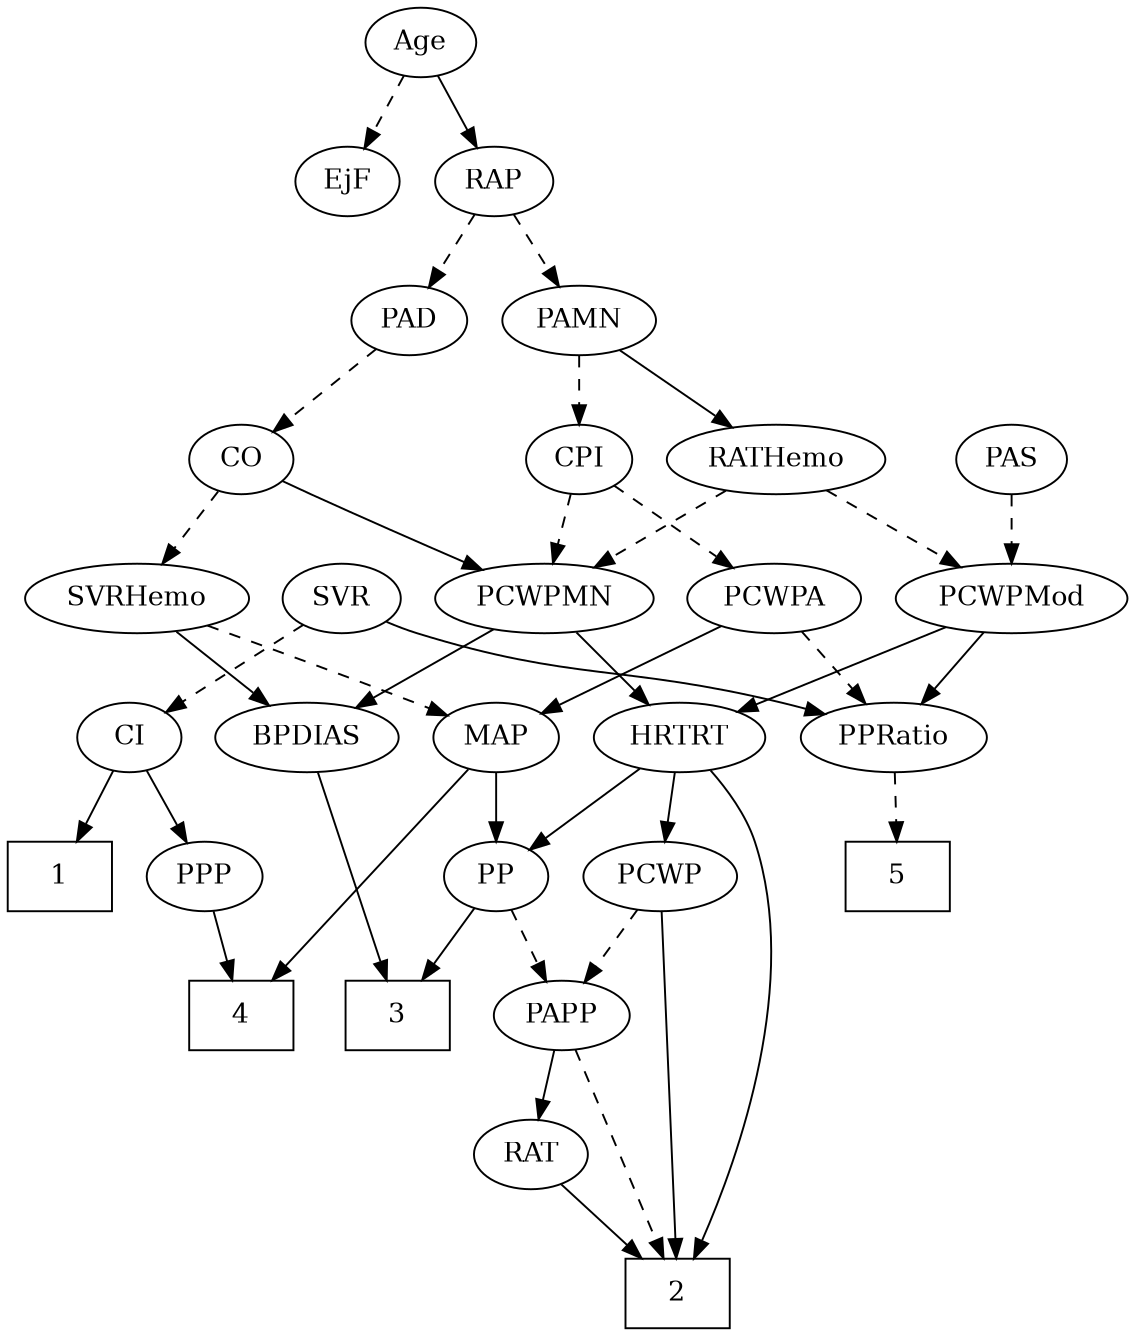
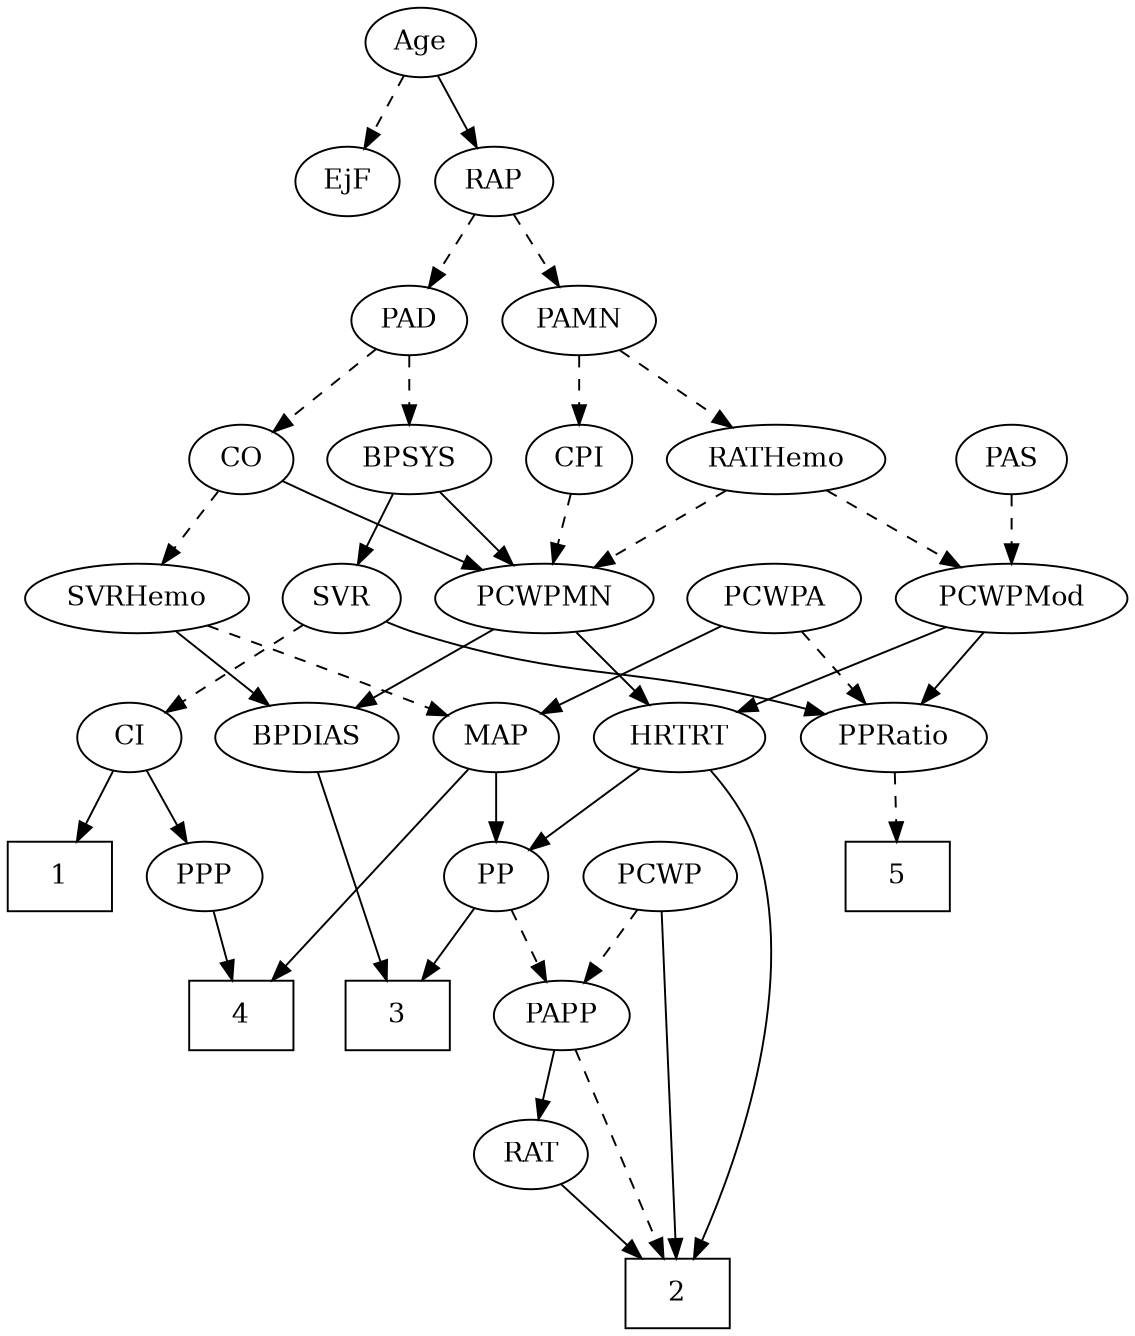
(668, 383) -> (668, 383)
none -> (409, 459)
(657, 516) -> none
(671, 798) -> none
